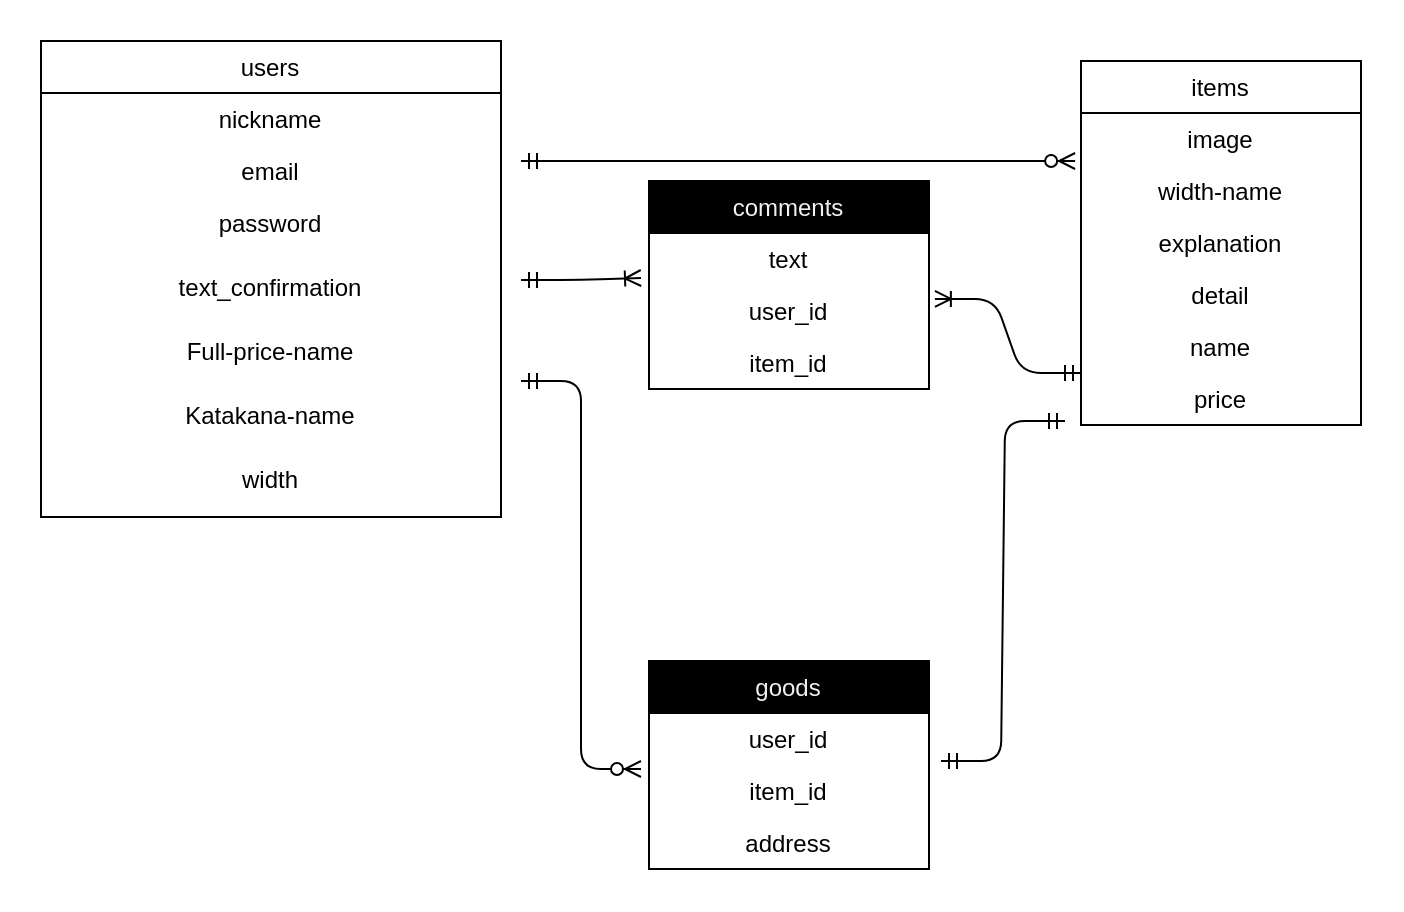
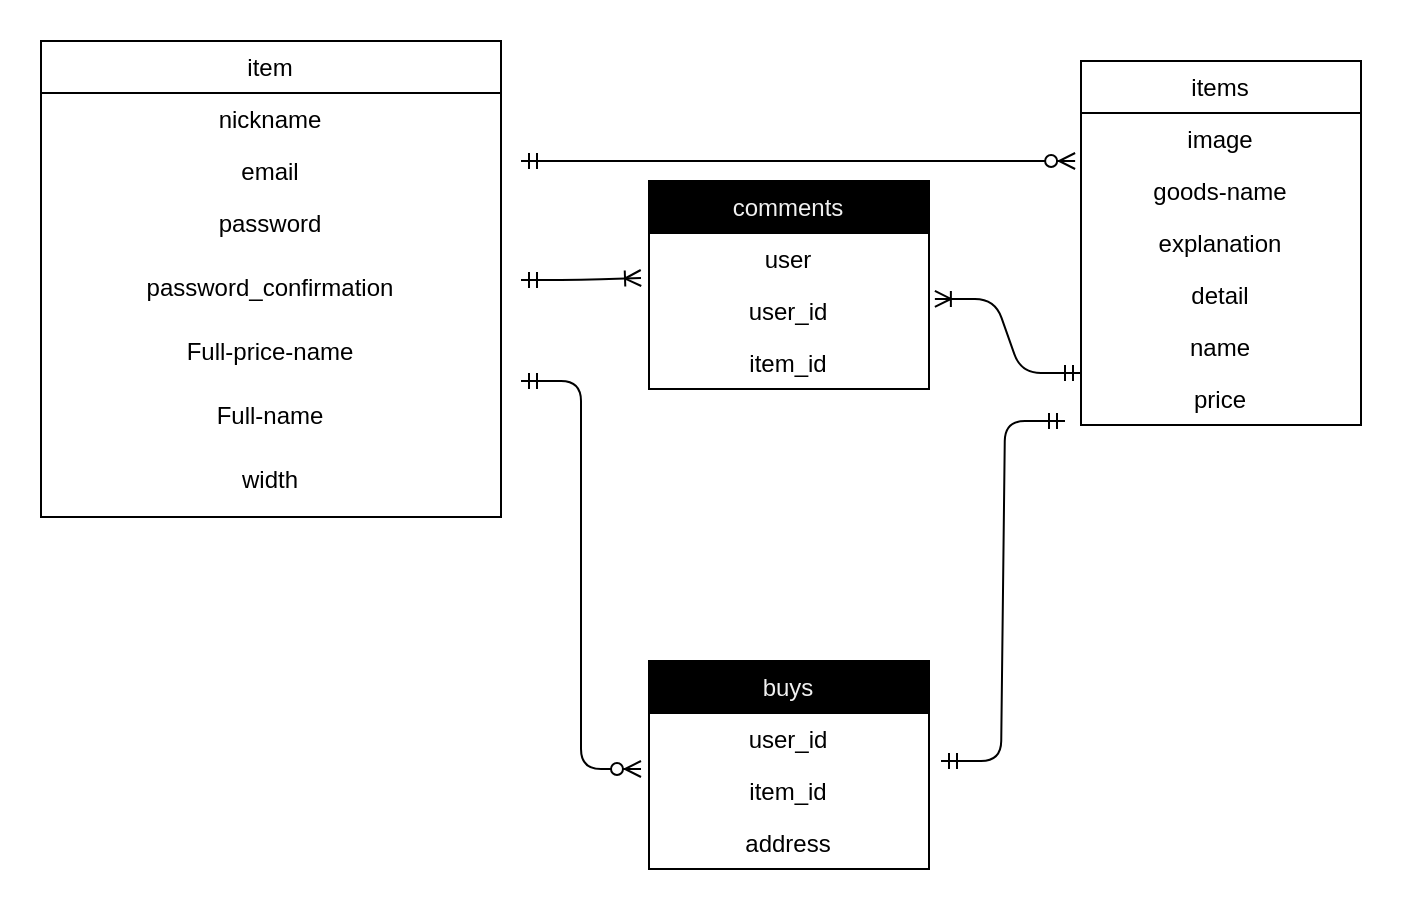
(270, 68) -> (270, 68)
(1220, 192) -> (1220, 192)
(788, 260) -> (788, 260)
(270, 288) -> (270, 288)
(270, 416) -> (270, 416)
(788, 688) -> (788, 688)
